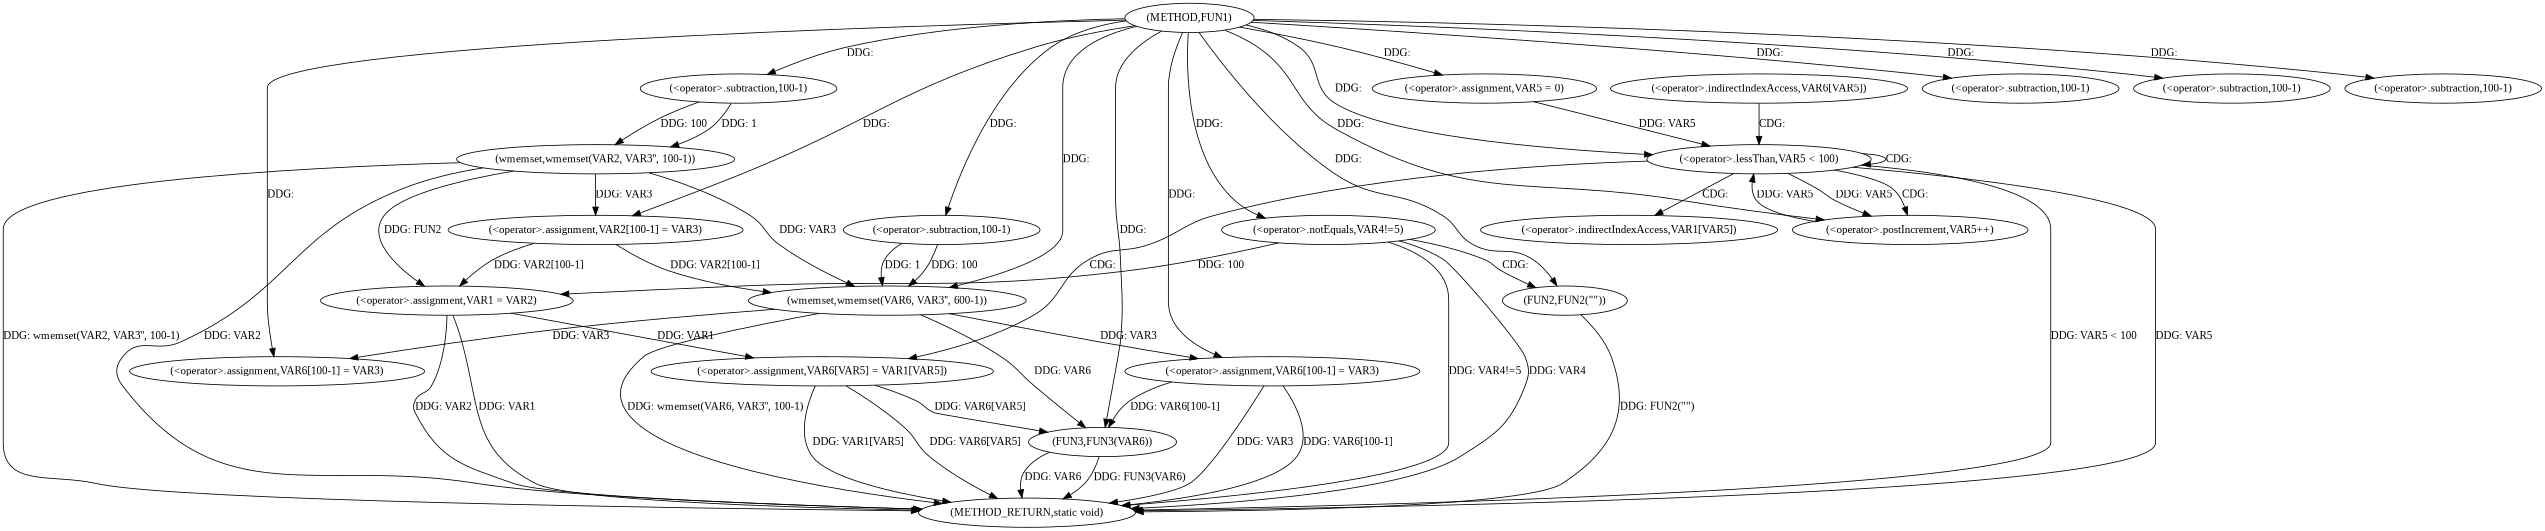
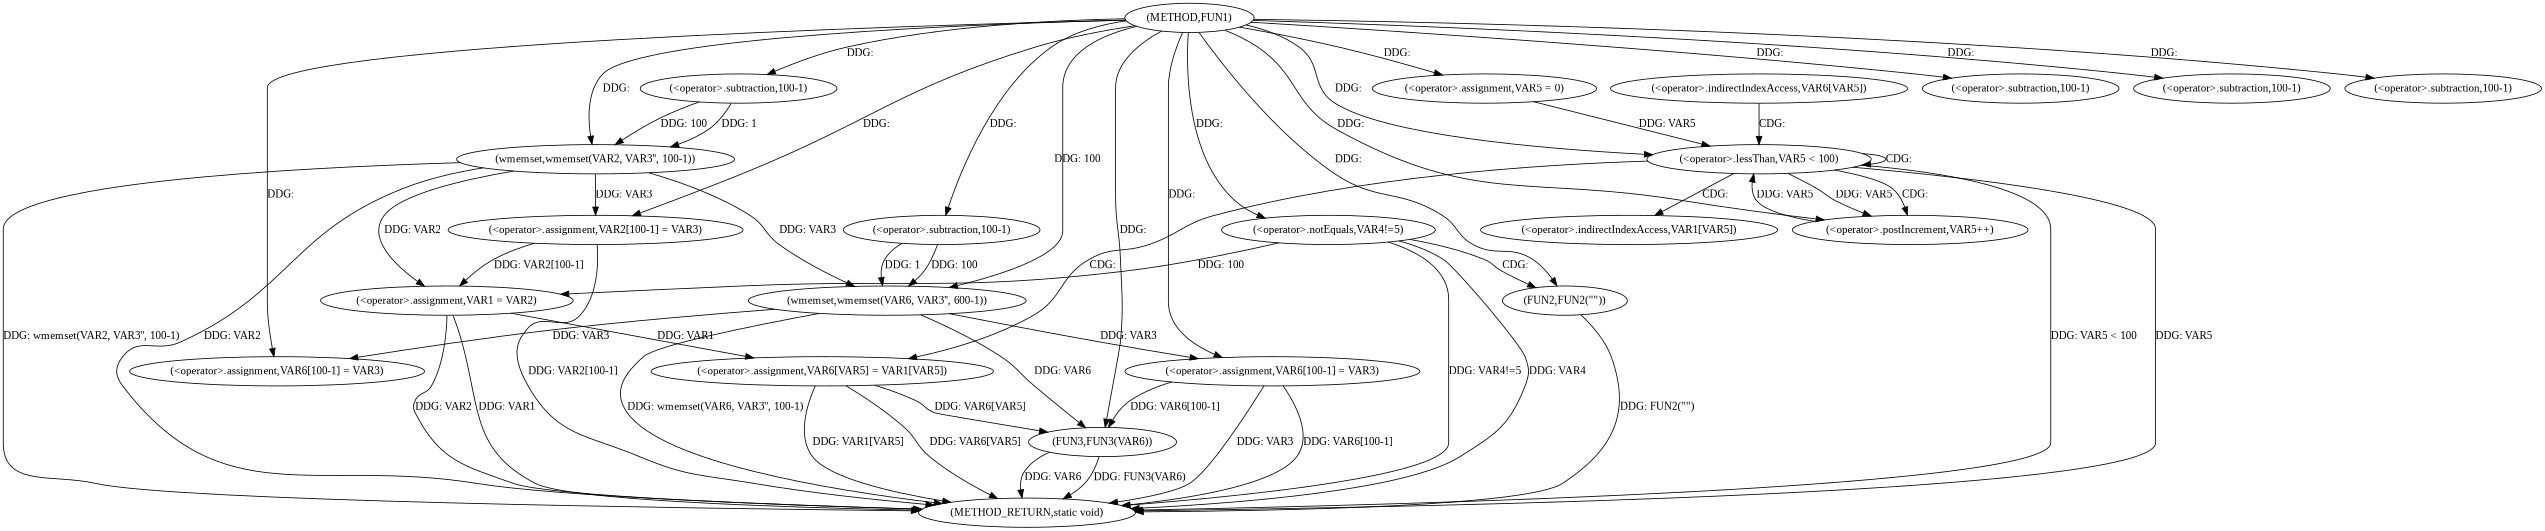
none -> (814, 35)
(1078, 159) -> (1078, 159)
(413, 230) -> (413, 230)
(687, 276) -> (622, 450)
